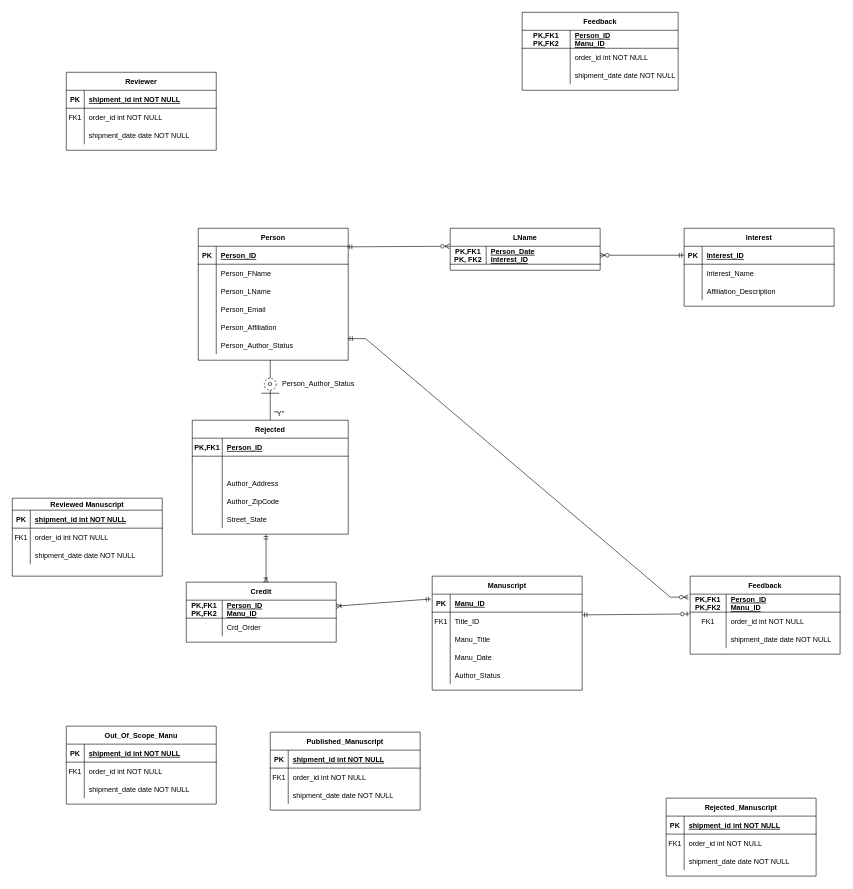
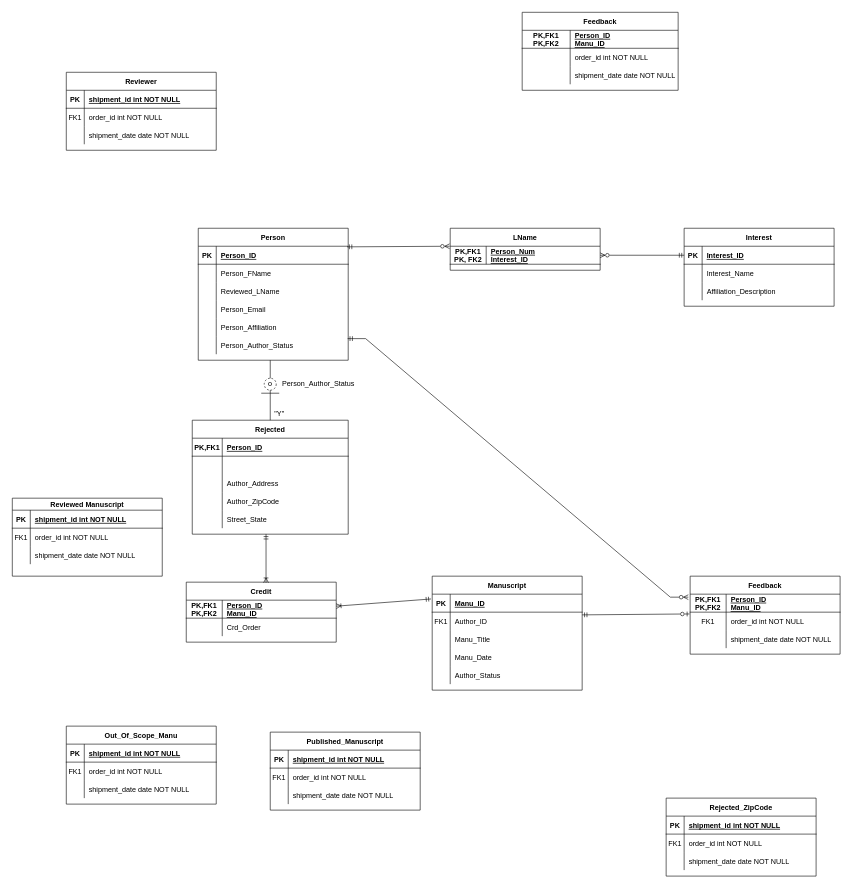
(513, 251) -> (511, 251)
(245, 292) -> (248, 292)
(469, 622) -> (473, 622)
(741, 808) -> (741, 808)
